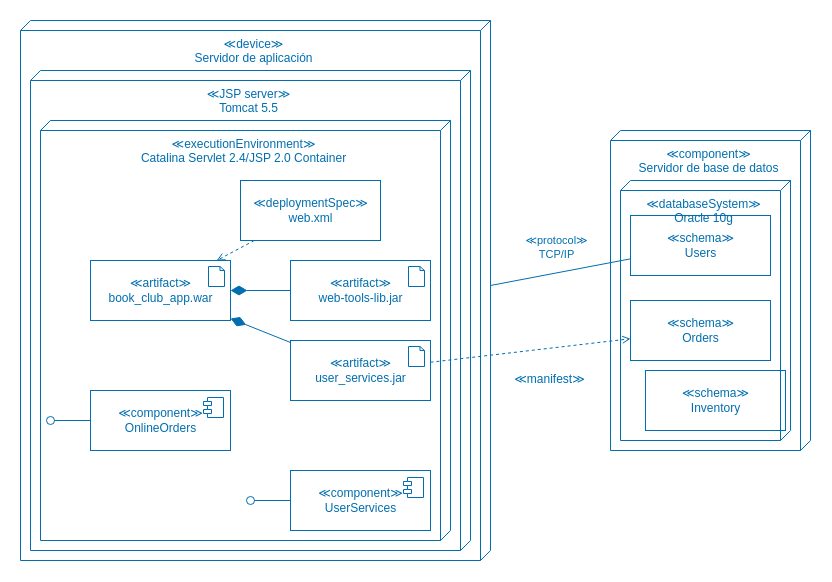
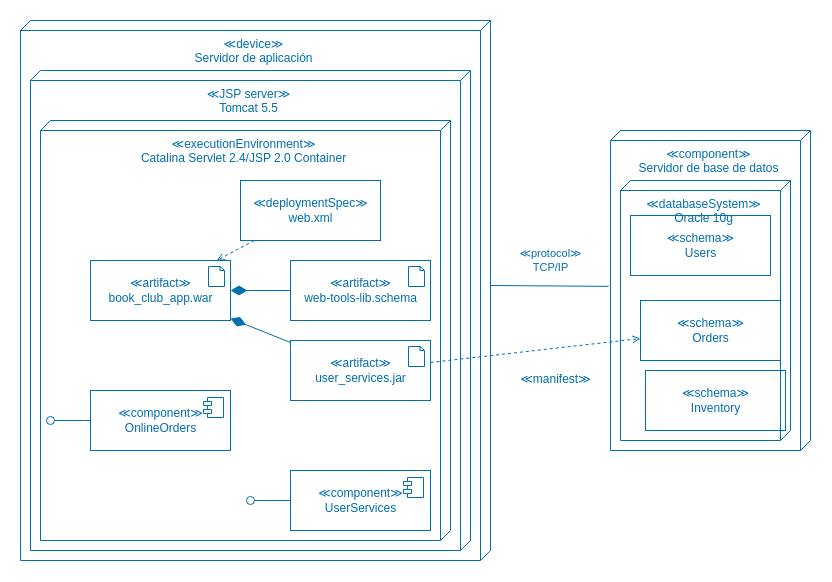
(561, 272) -> (548, 286)
(361, 291) -> (361, 291)
(701, 331) -> (711, 331)
